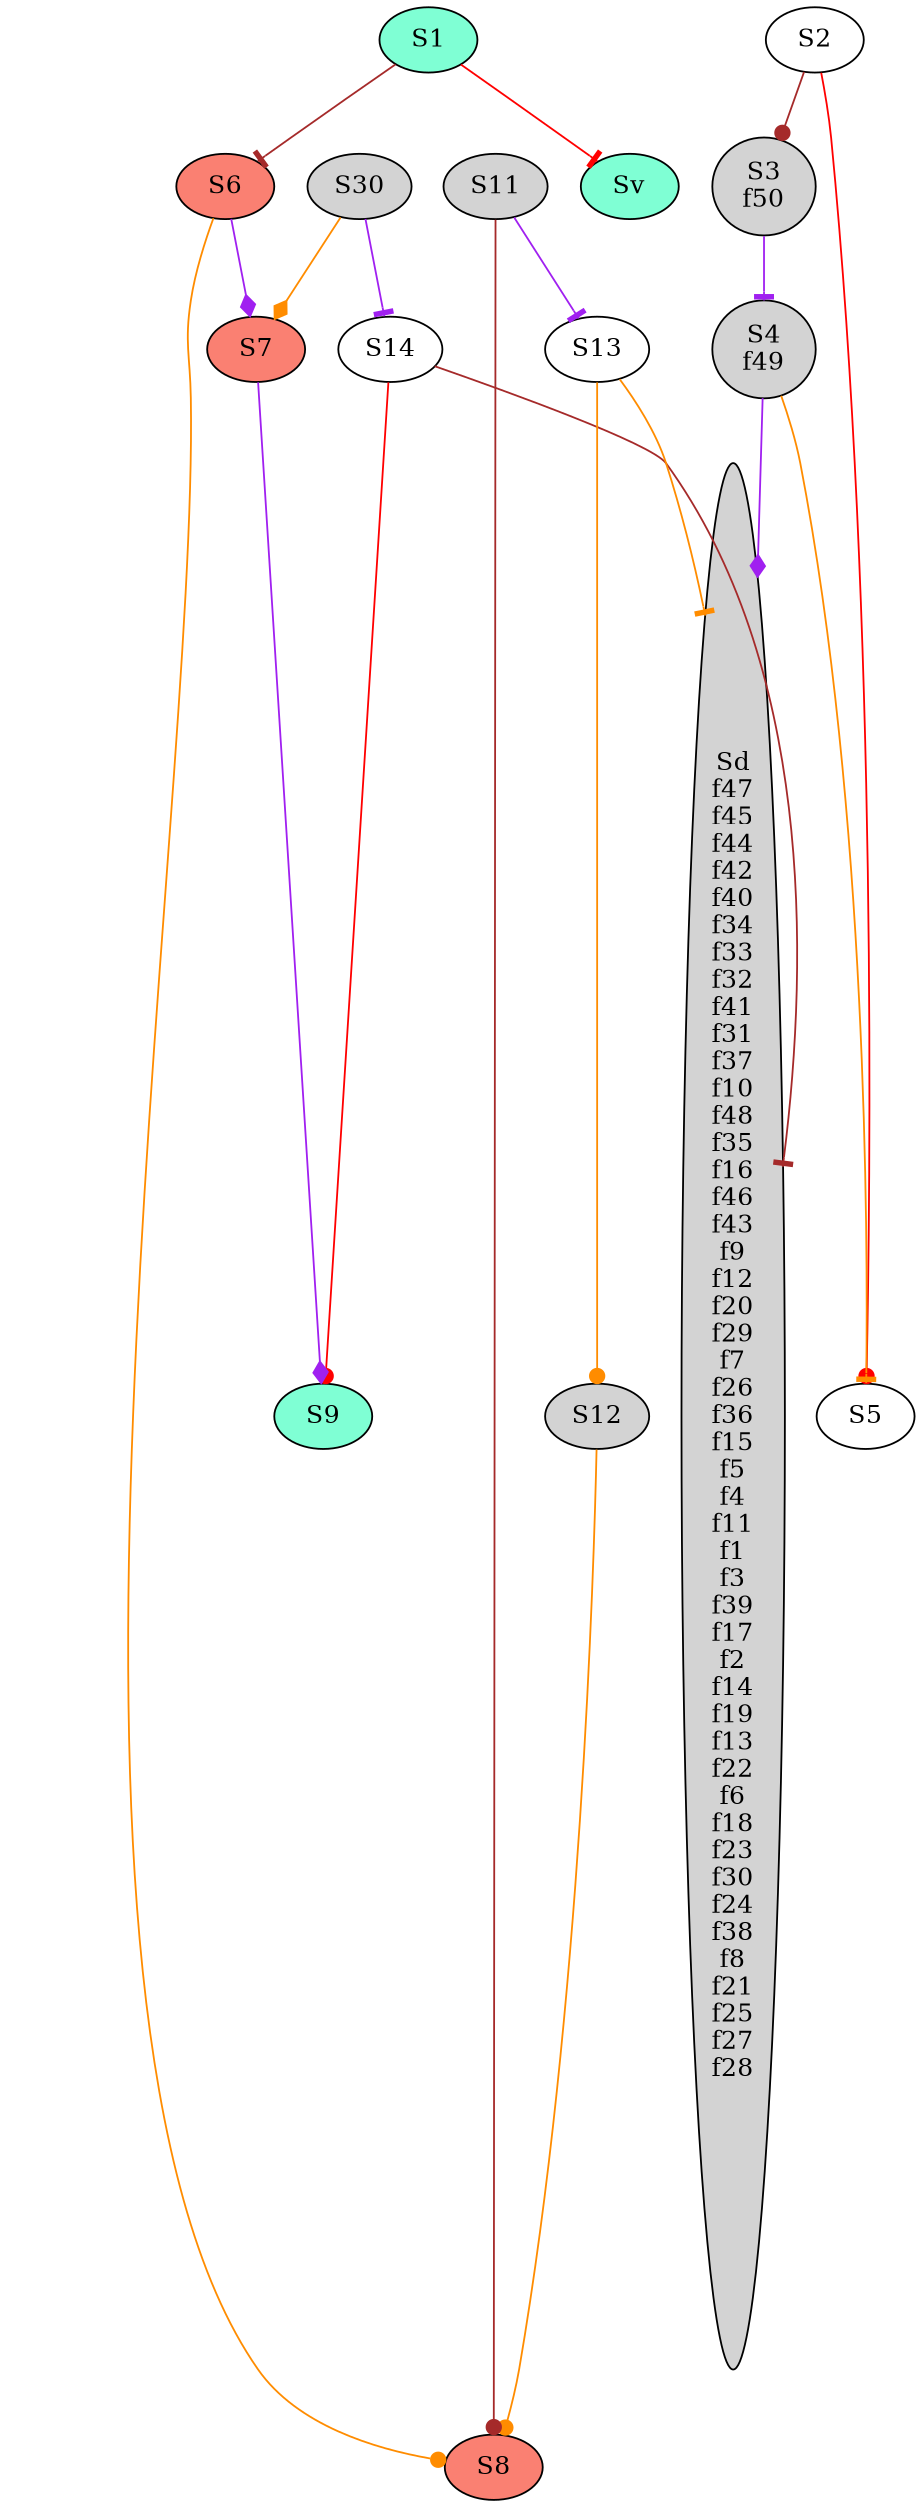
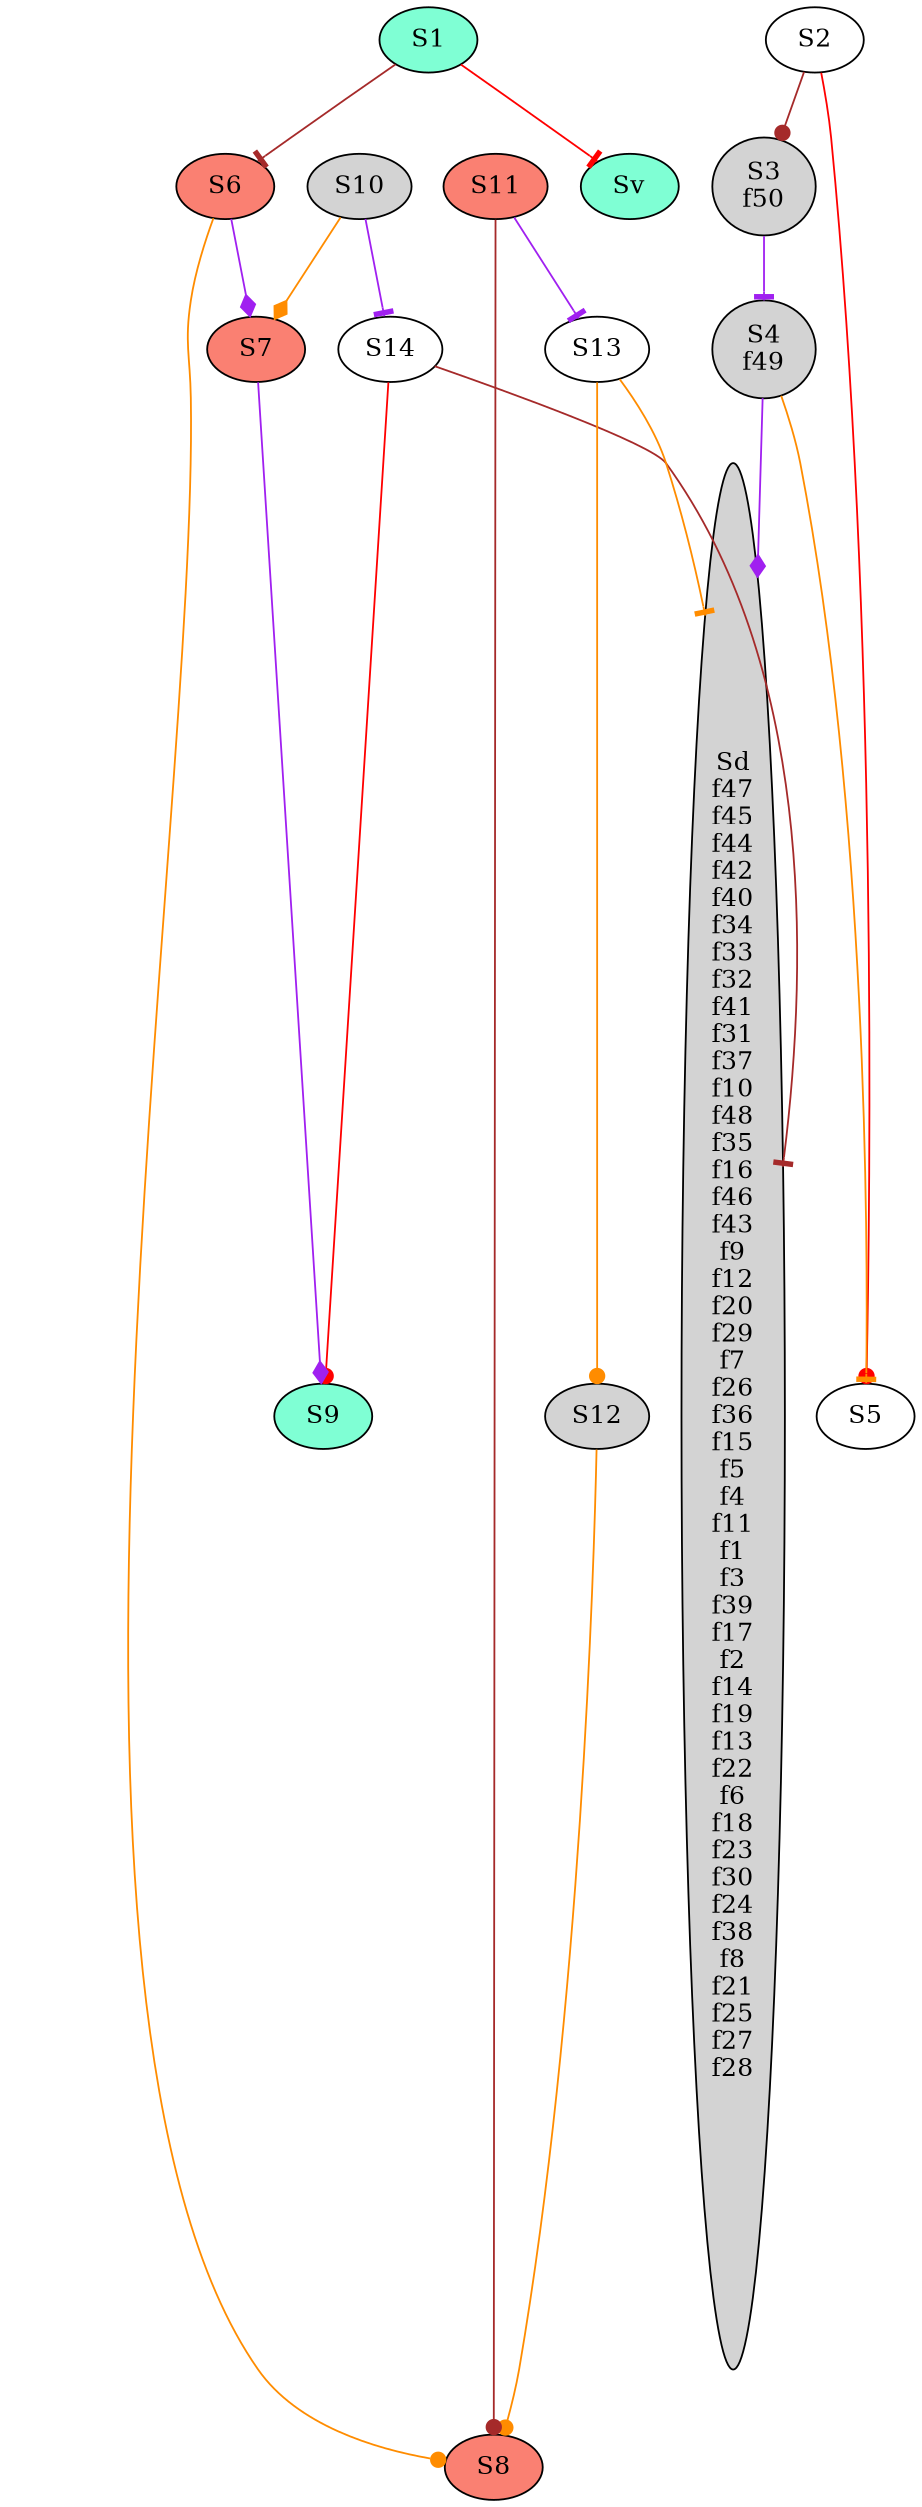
(360, 186) -> (360, 186)
(496, 186) -> (496, 186)
